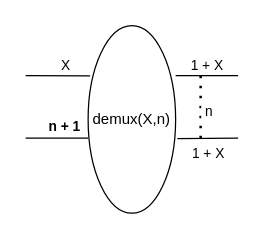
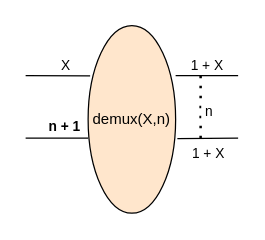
(132, 119) -> (132, 119)
